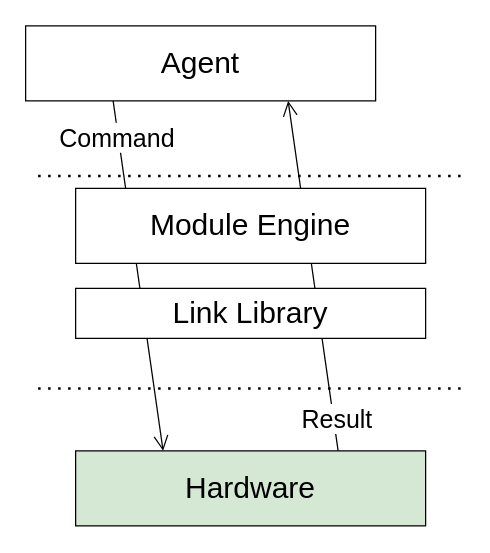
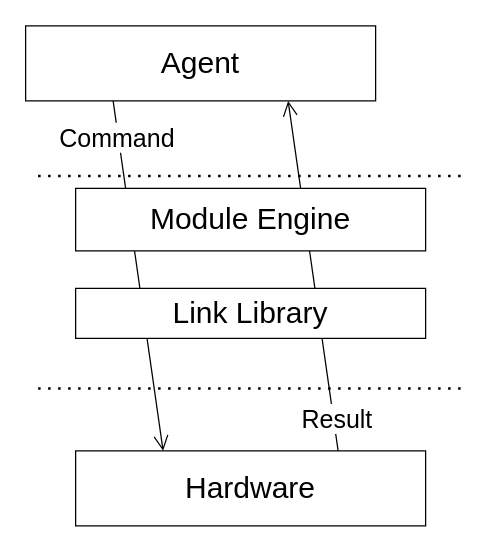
(251, 226) -> (251, 219)
(251, 488) -> (251, 488)
